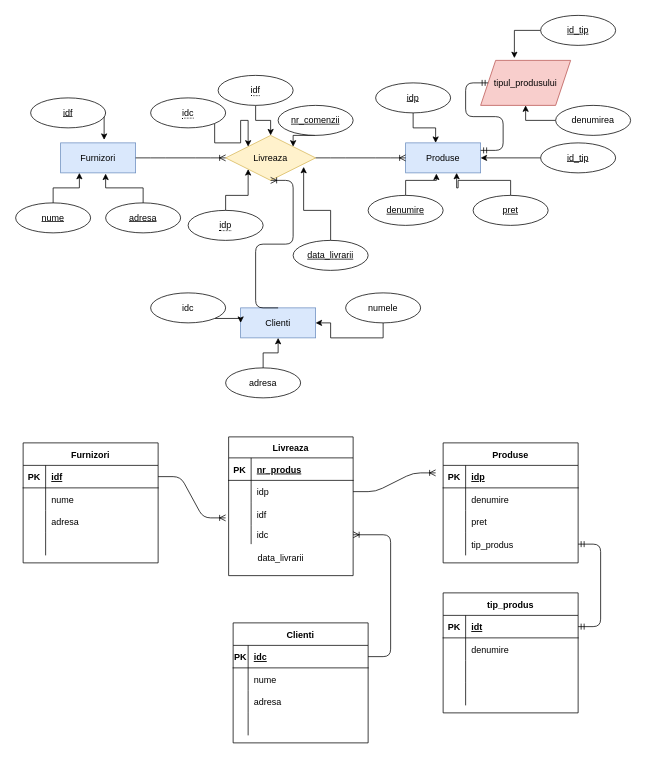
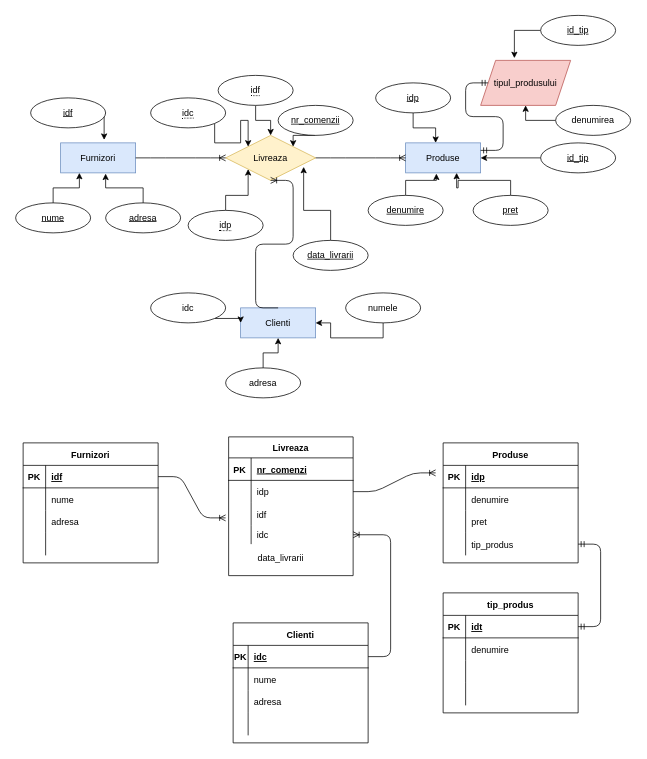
(279, 470) -> (281, 470)
